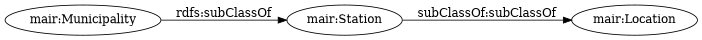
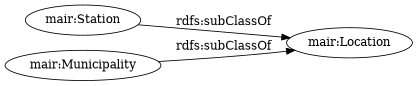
(487, 14) -> (224, 22)
(220, 20) -> (223, 57)
